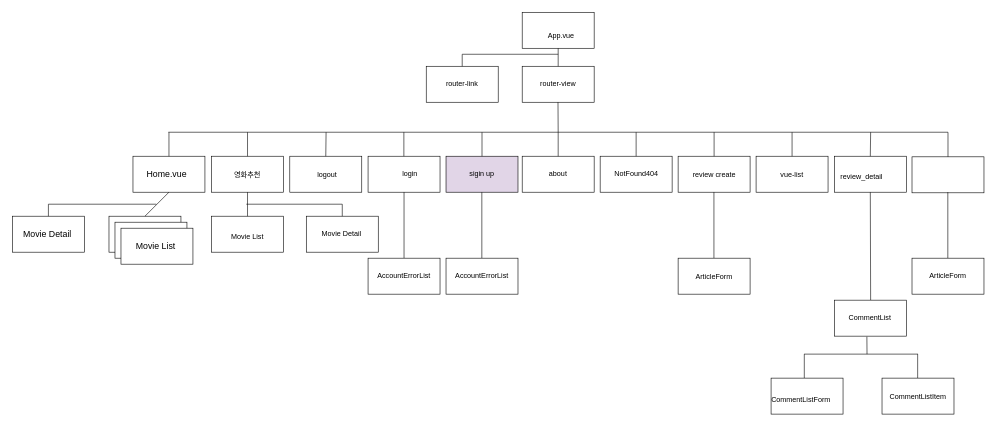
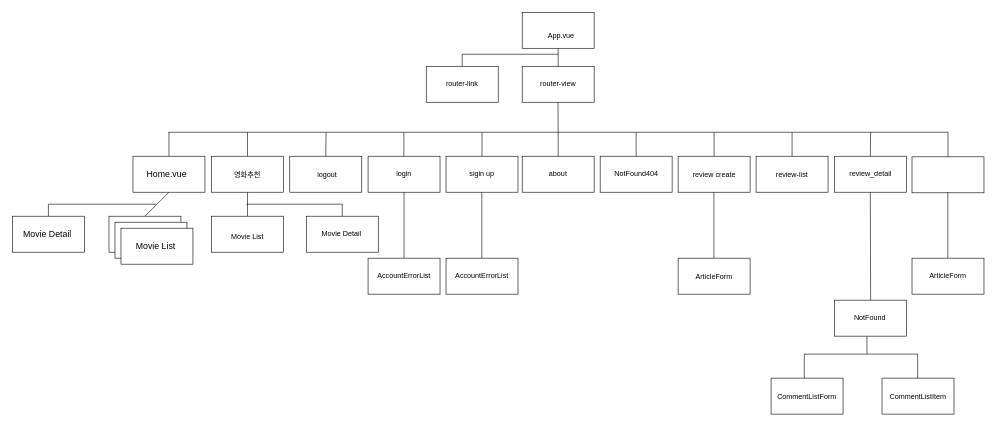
(410, 174) -> (404, 174)
(482, 174) -> (482, 174)
(792, 175) -> (792, 175)
(862, 177) -> (871, 174)
(870, 318) -> (870, 318)
(801, 400) -> (807, 397)
